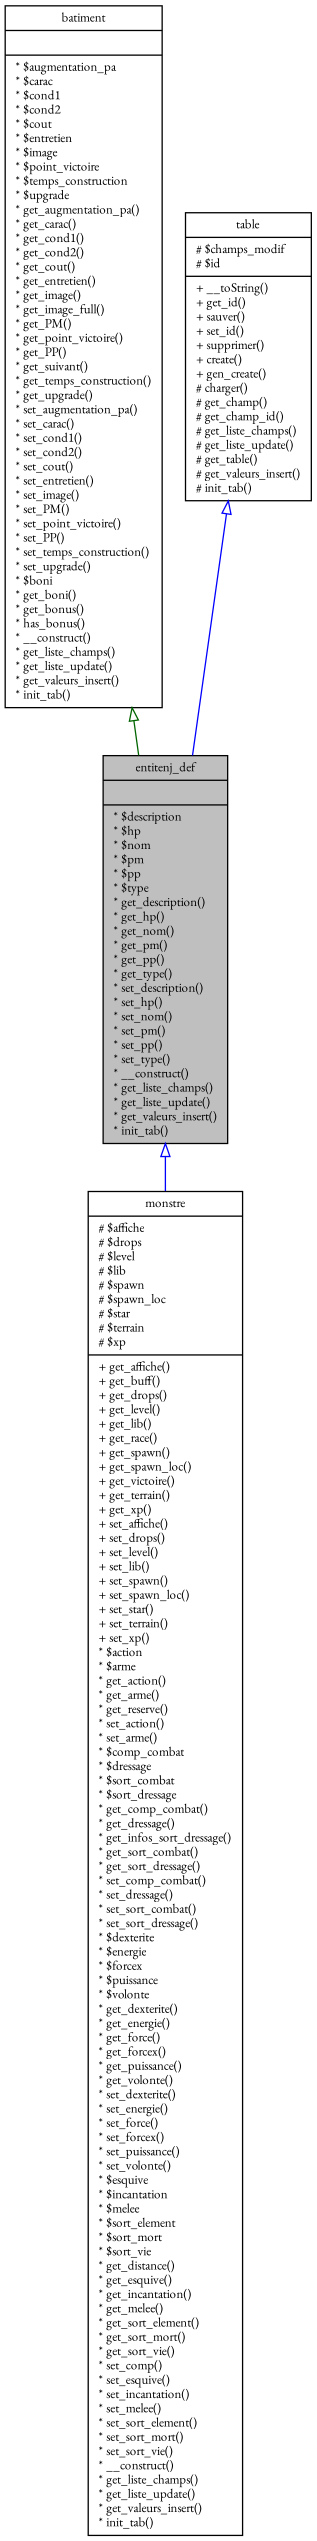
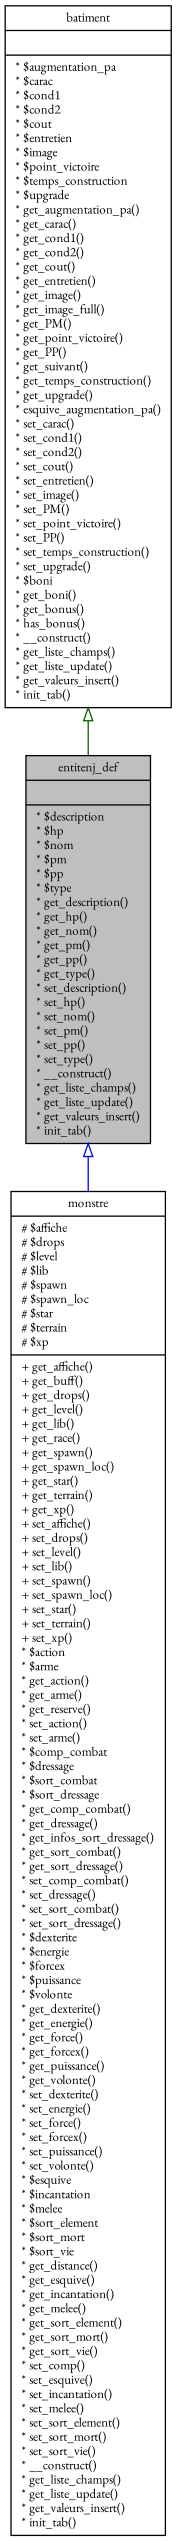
(248, 357) -> none
(77, 409) -> (88, 409)
(137, 1481) -> (50, 1481)
